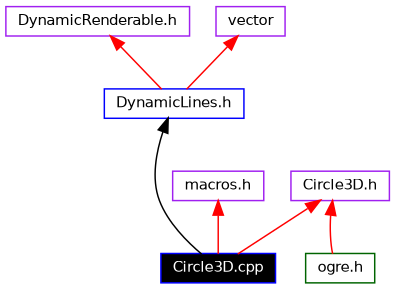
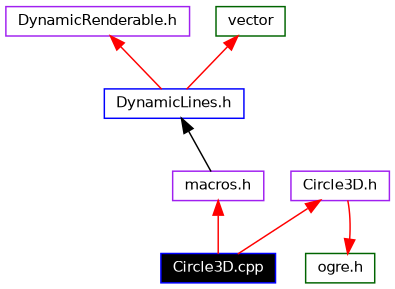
(251, 21) -> (251, 21)
(159, 200) -> (200, 151)
(330, 235) -> (350, 220)
